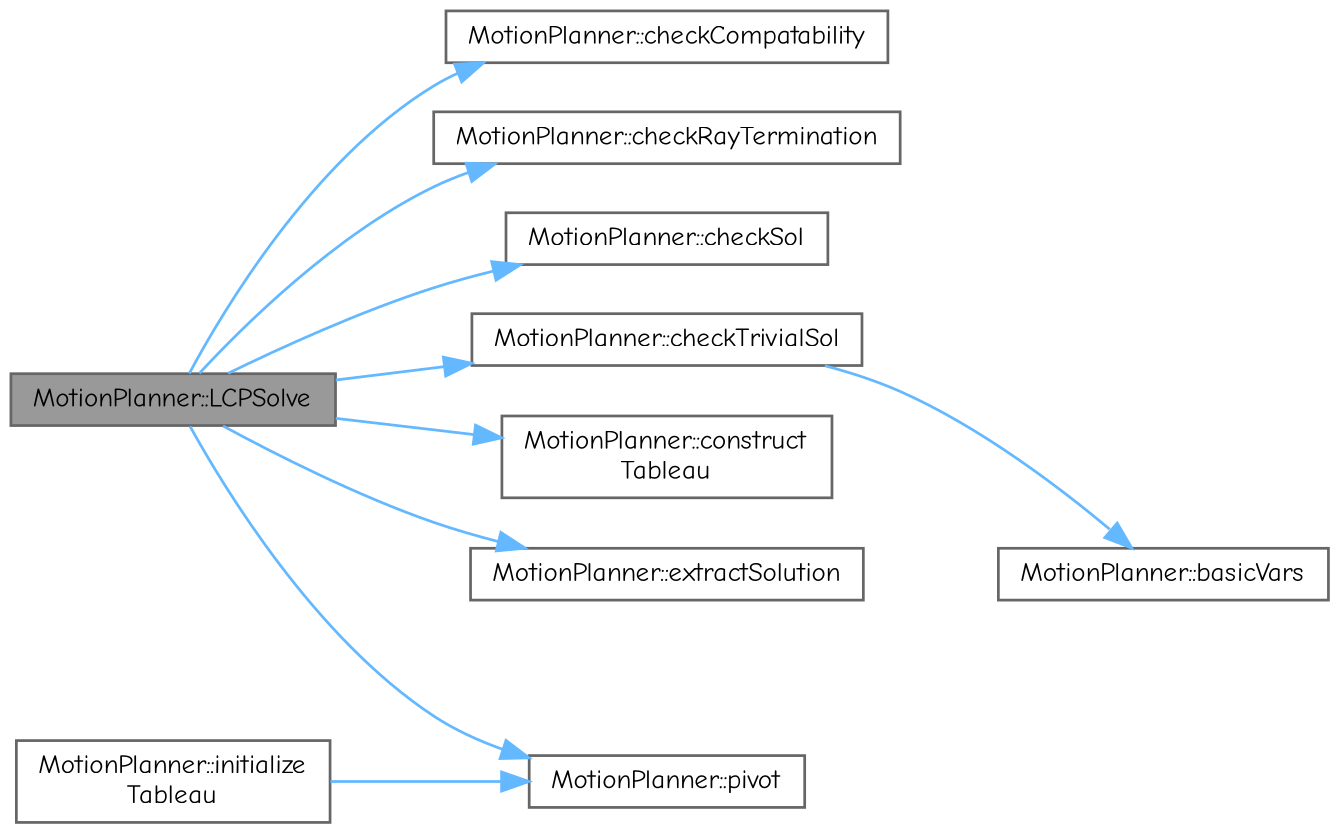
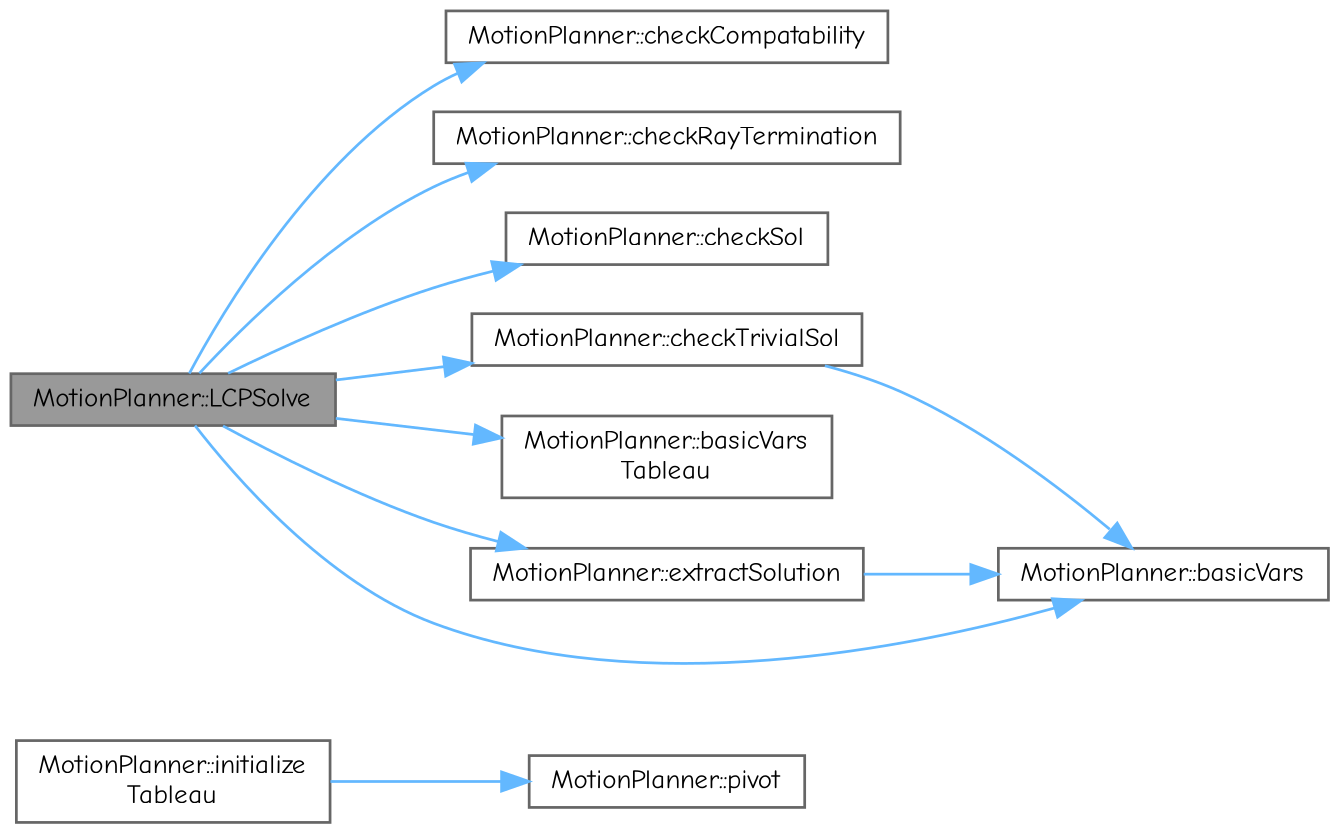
(667, 457) -> (667, 457)
none -> (917, 574)
(321, 614) -> (588, 658)
